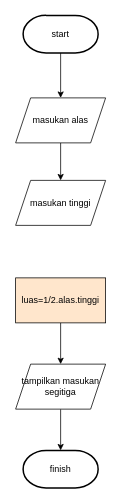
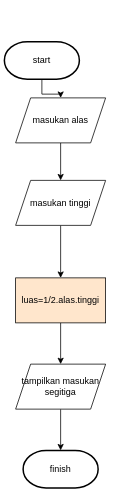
(60, 34) -> (42, 60)
none -> (60, 249)
